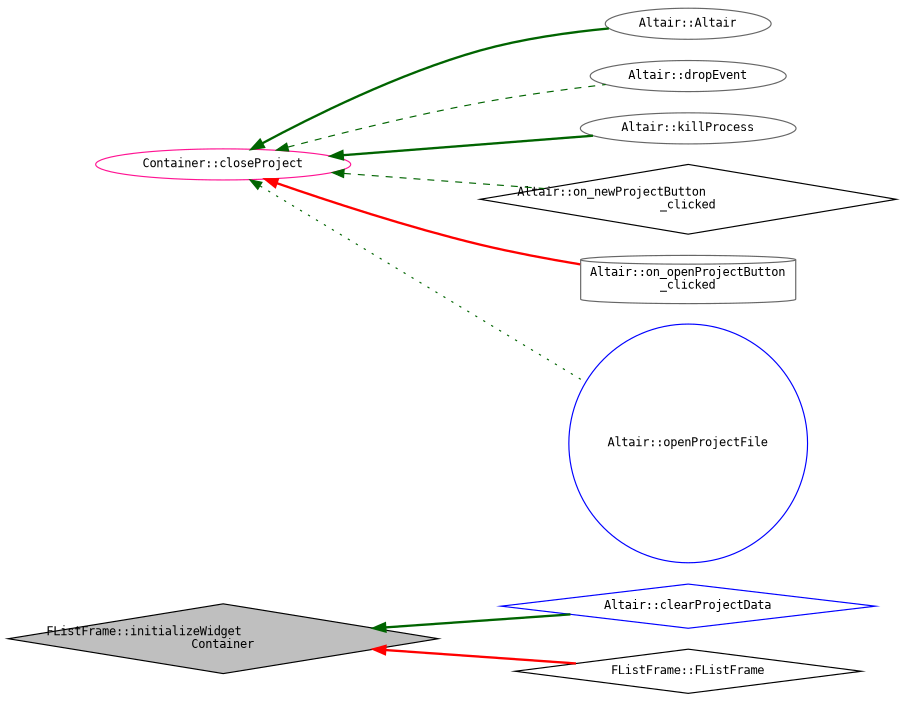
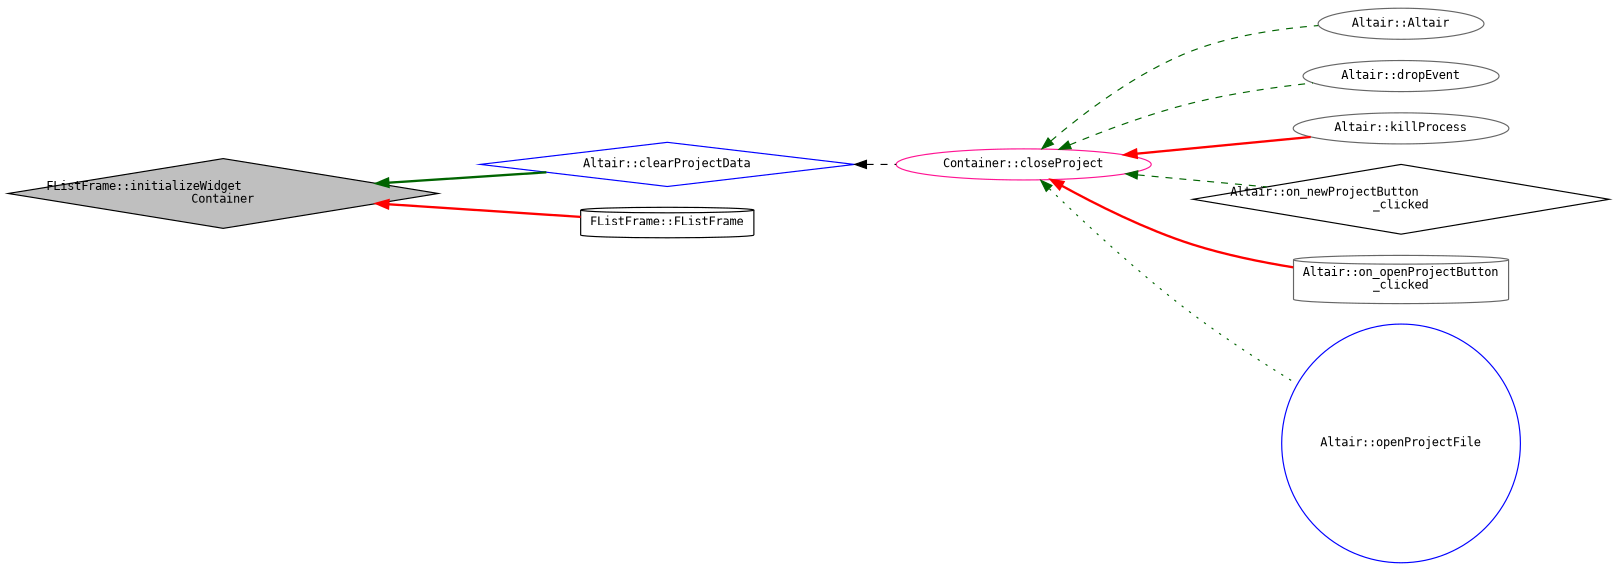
(429, 67) -> (1174, 59)
(468, 145) -> (1224, 145)
none -> (881, 164)
(688, 671) -> (667, 223)
